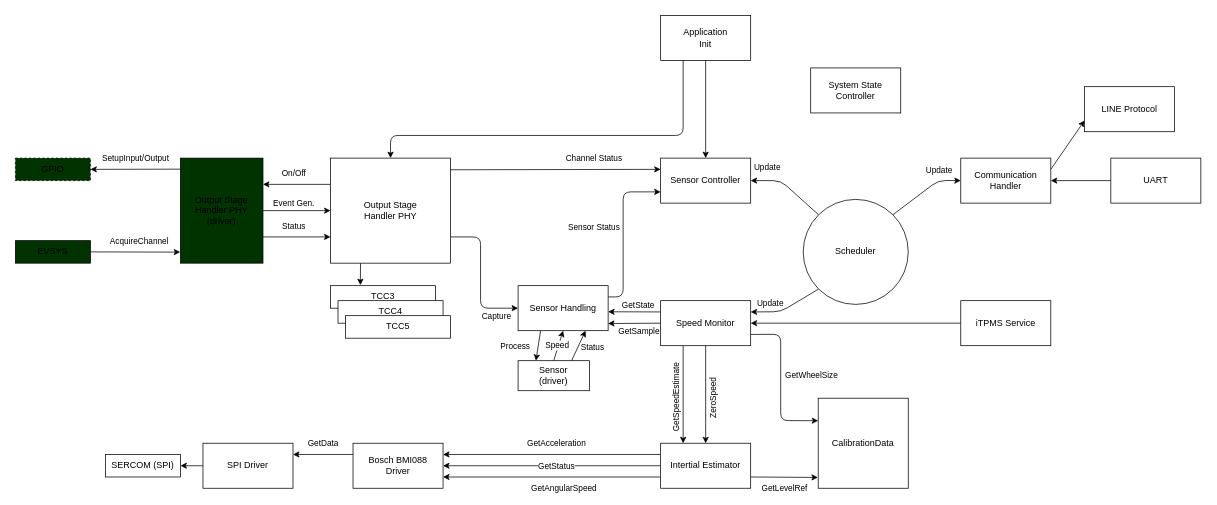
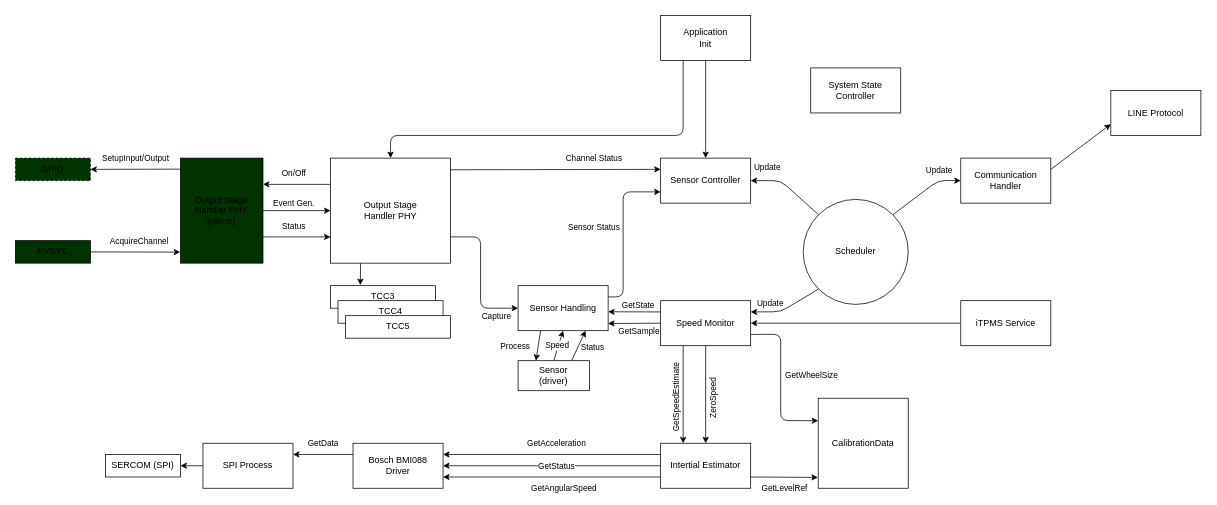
(1129, 109) -> (1155, 113)
(1083, 181) -> none
(1155, 181) -> none
(248, 465) -> (248, 465)
